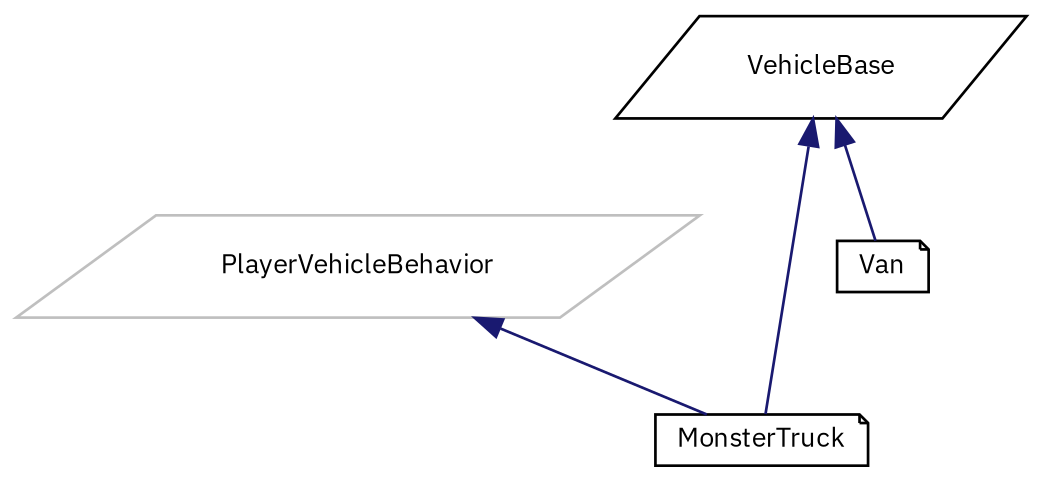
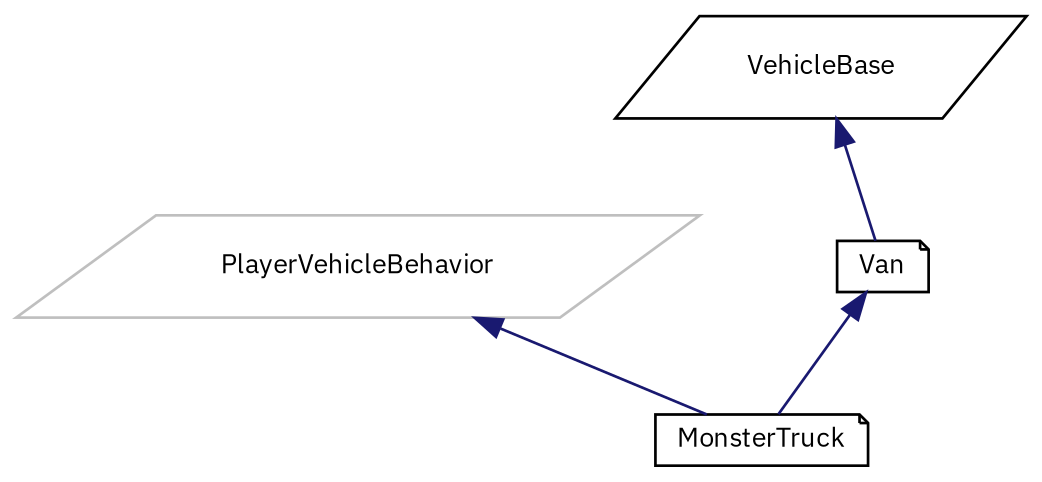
(787, 280) -> (814, 365)
